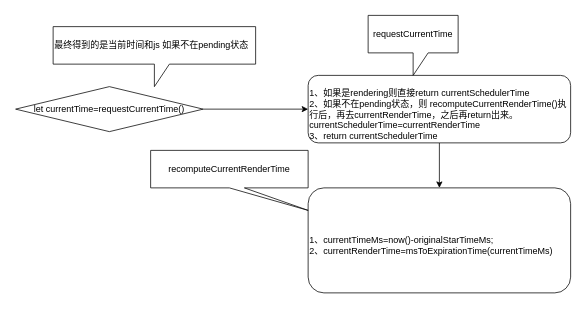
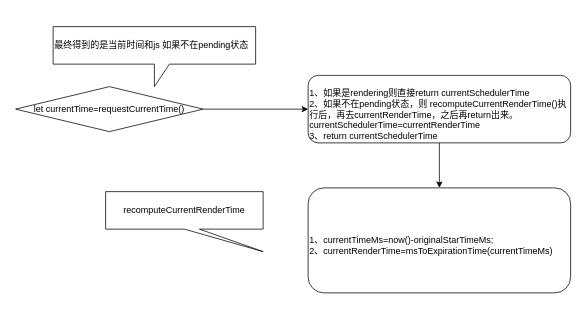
(413, 45) -> none
(229, 180) -> (184, 222)
